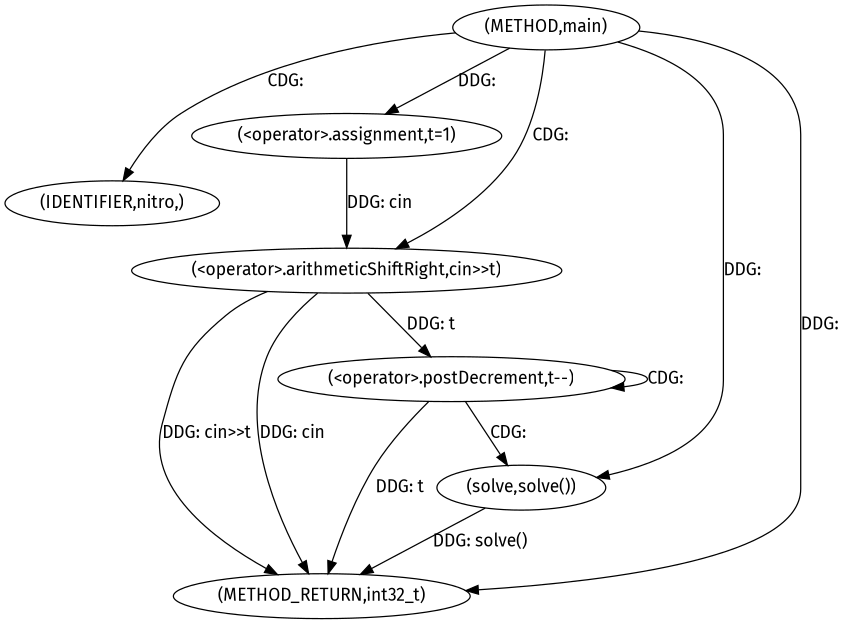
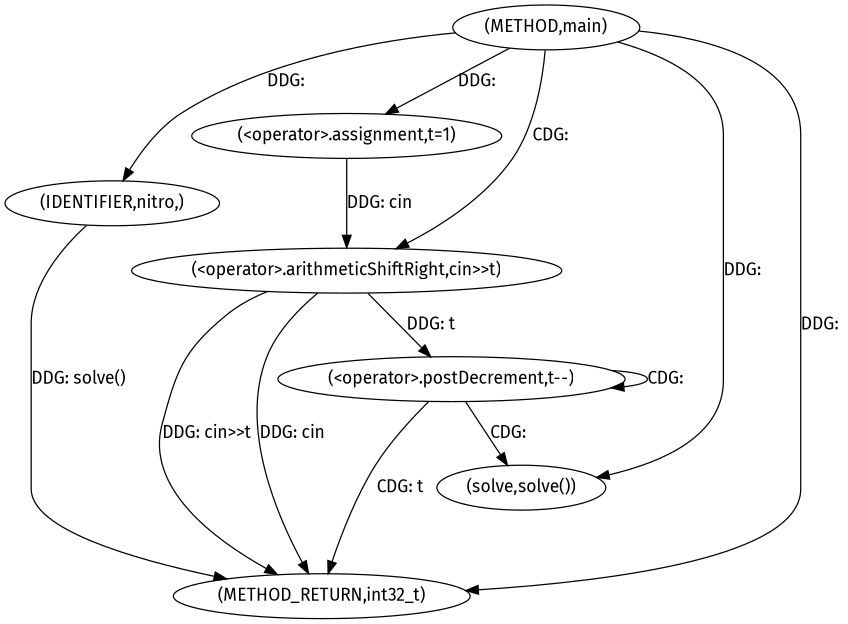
(288, 82) -> (288, 82)
(400, 488) -> (400, 488)
(428, 538) -> (31, 454)
